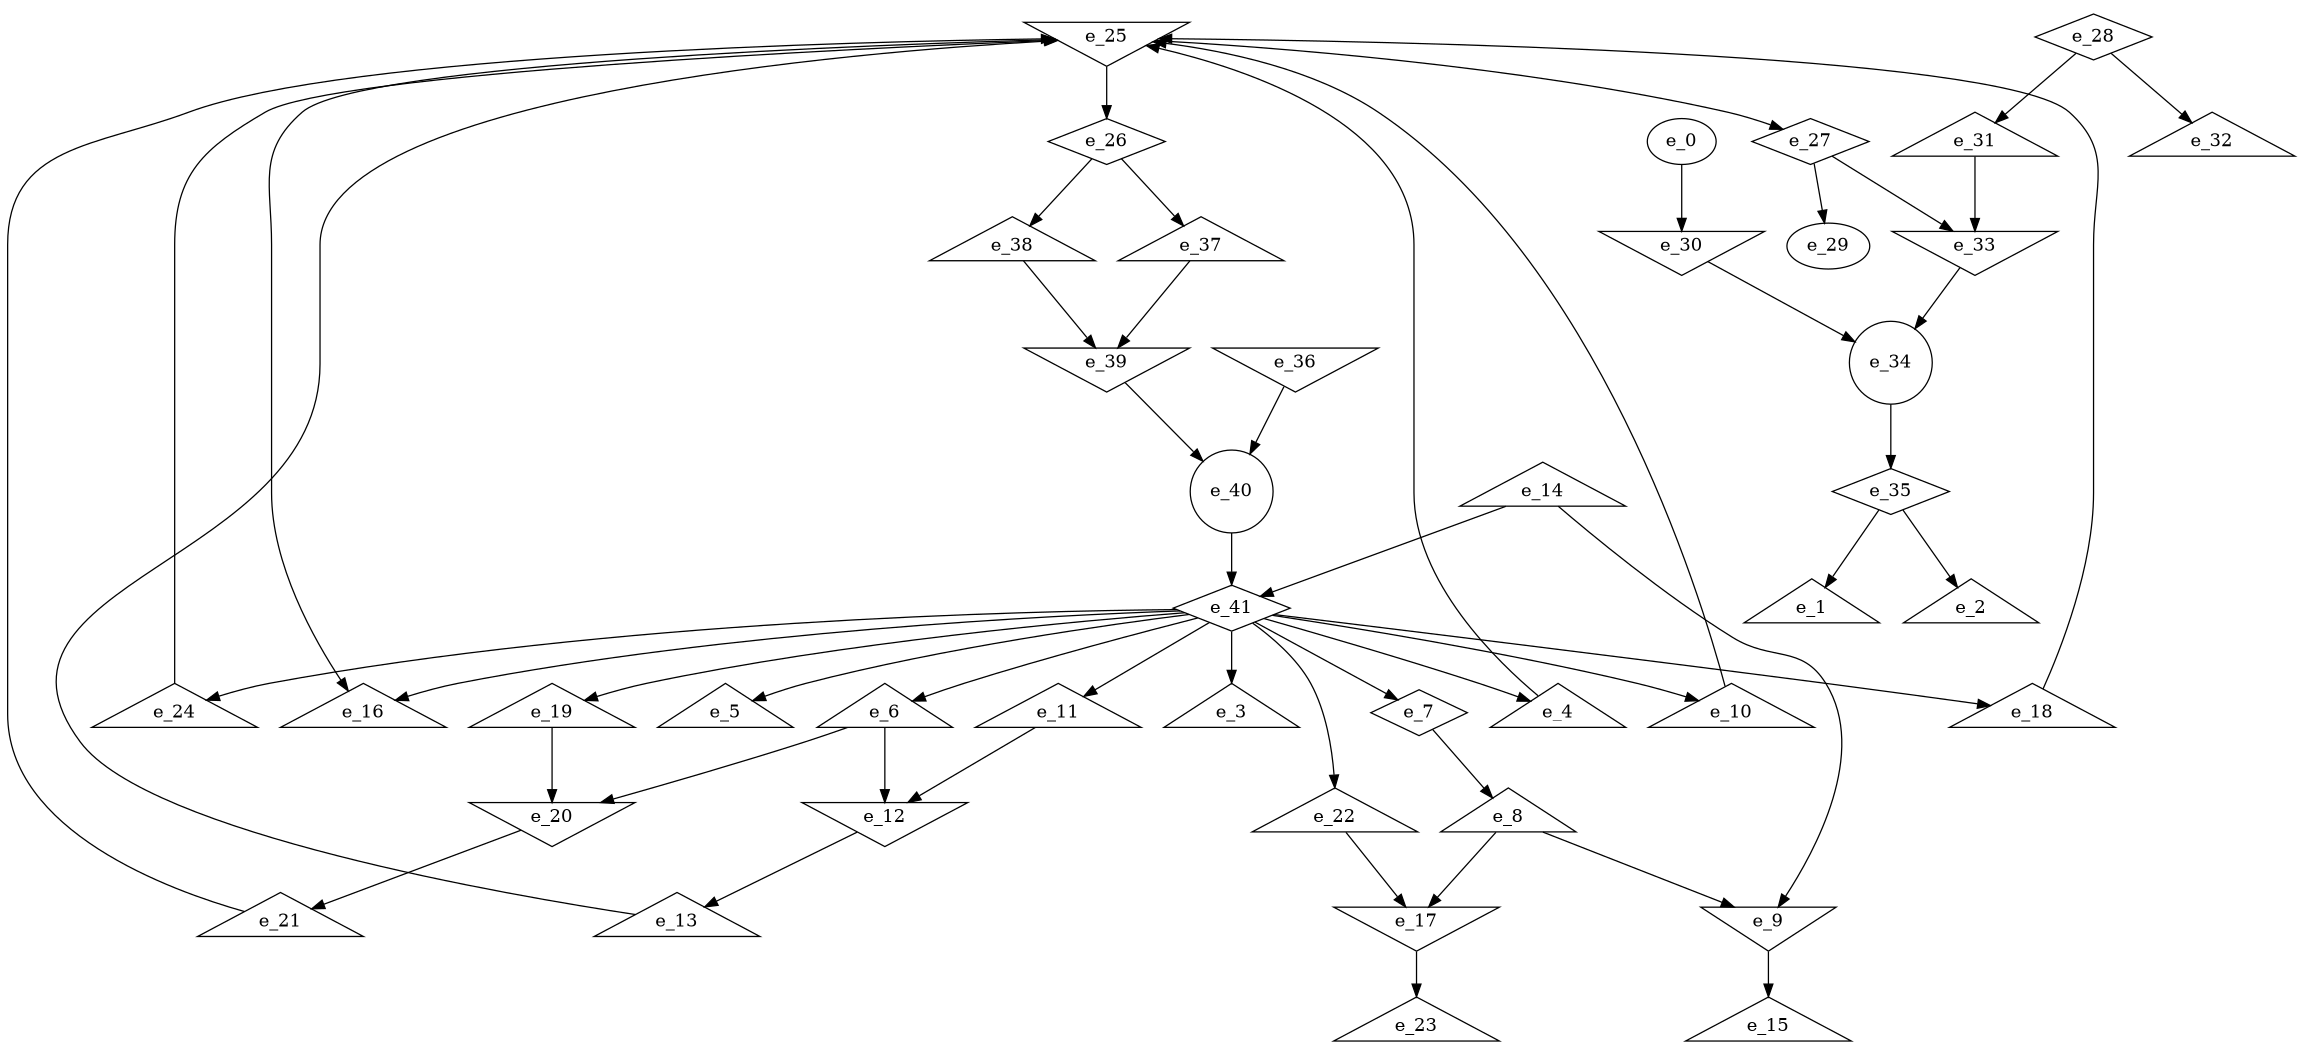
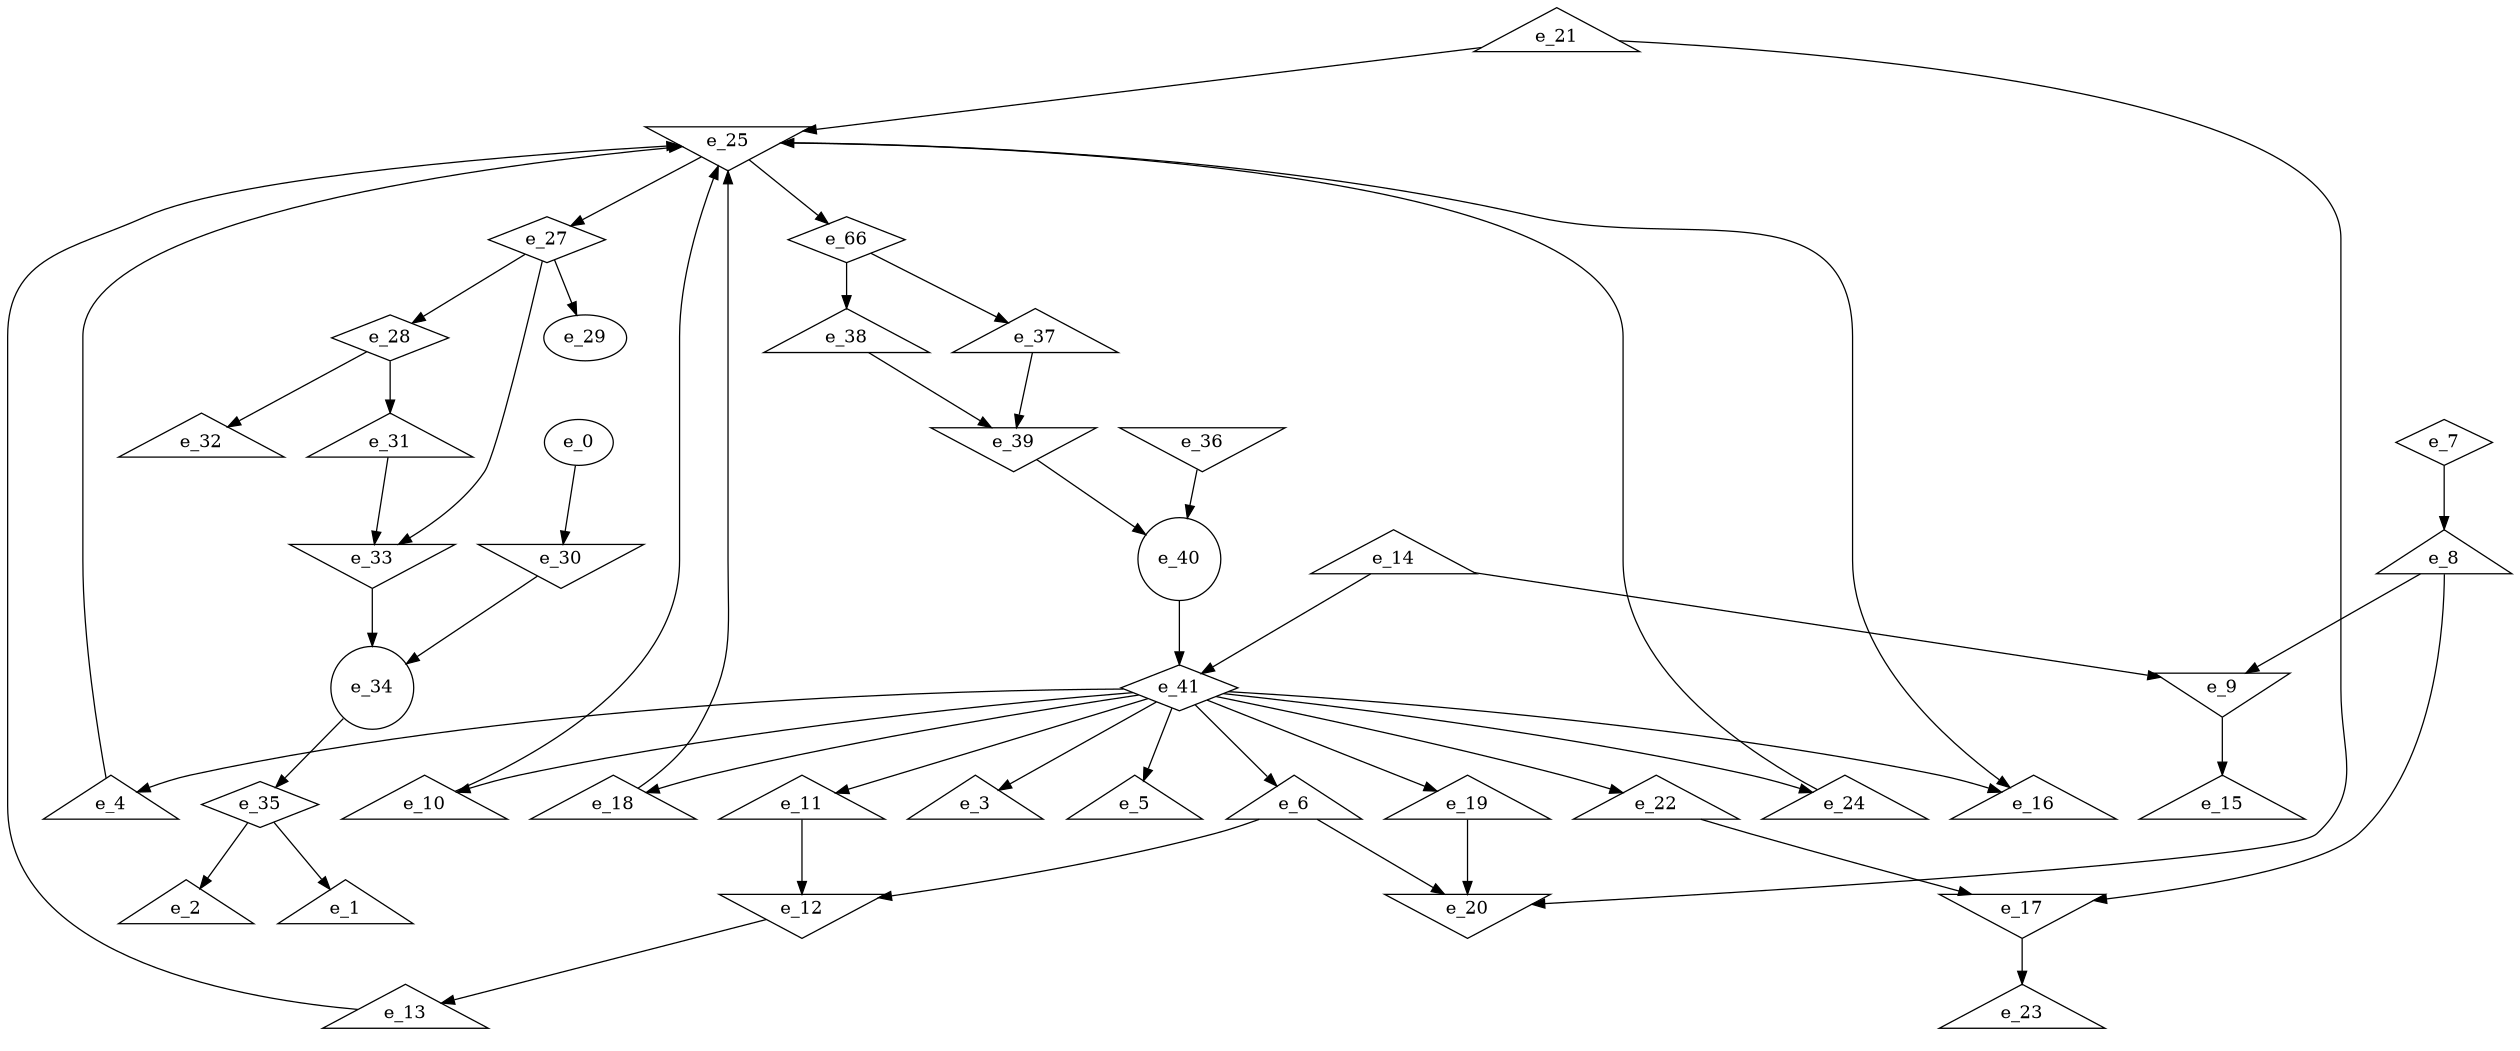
(1107, 142) -> (847, 240)
none -> (474, 285)
(1321, 658) -> none
(422, 867) -> (2341, 540)
